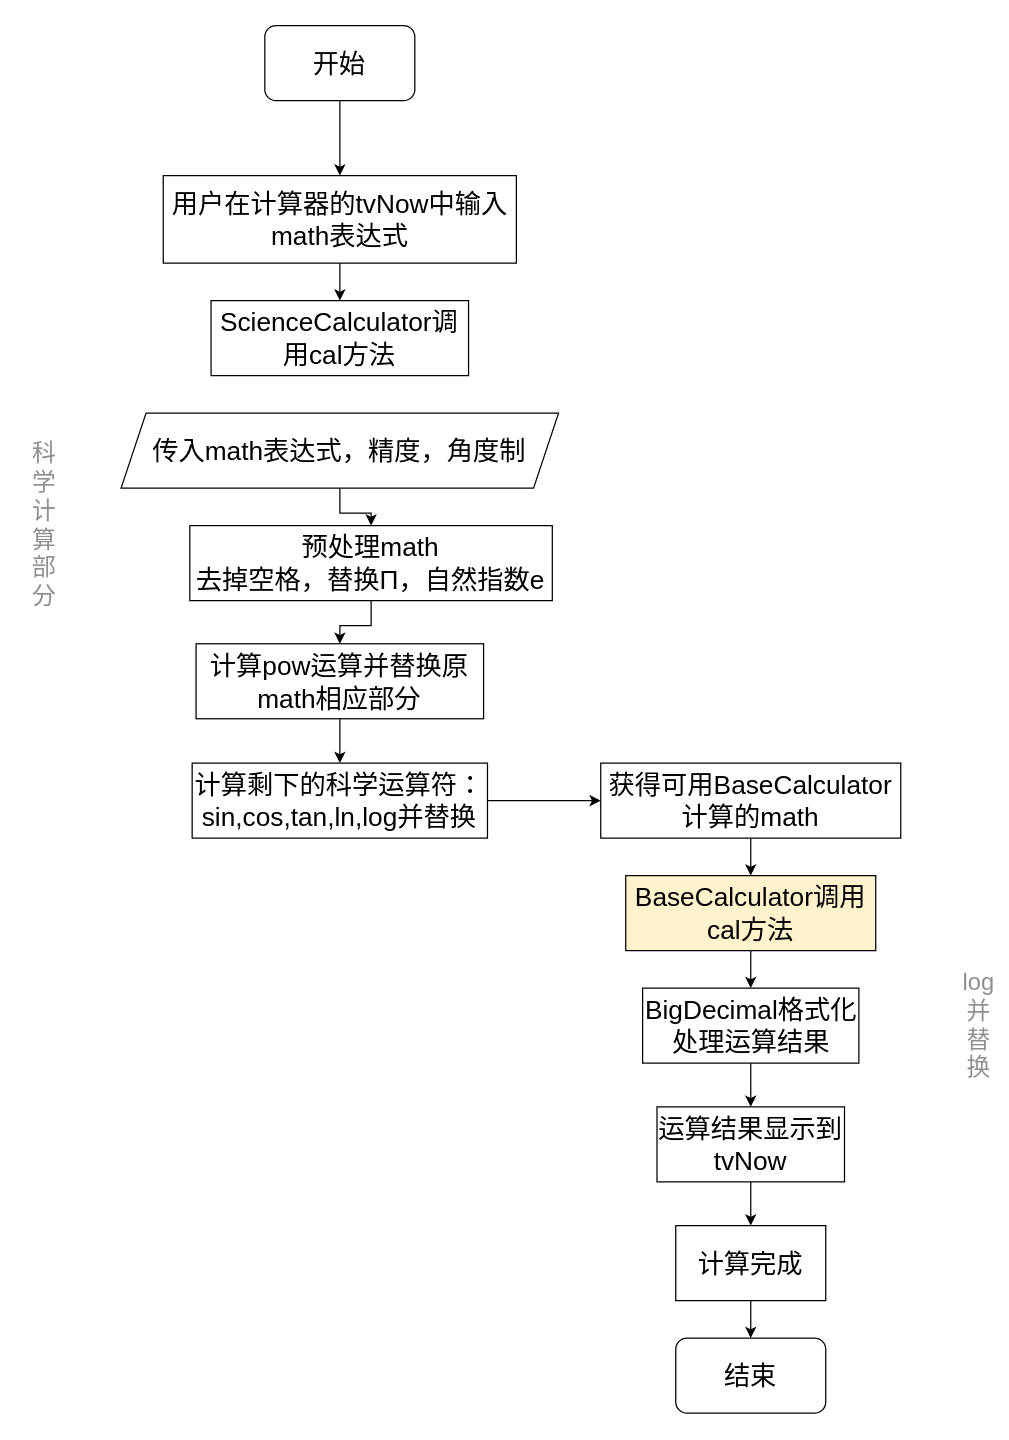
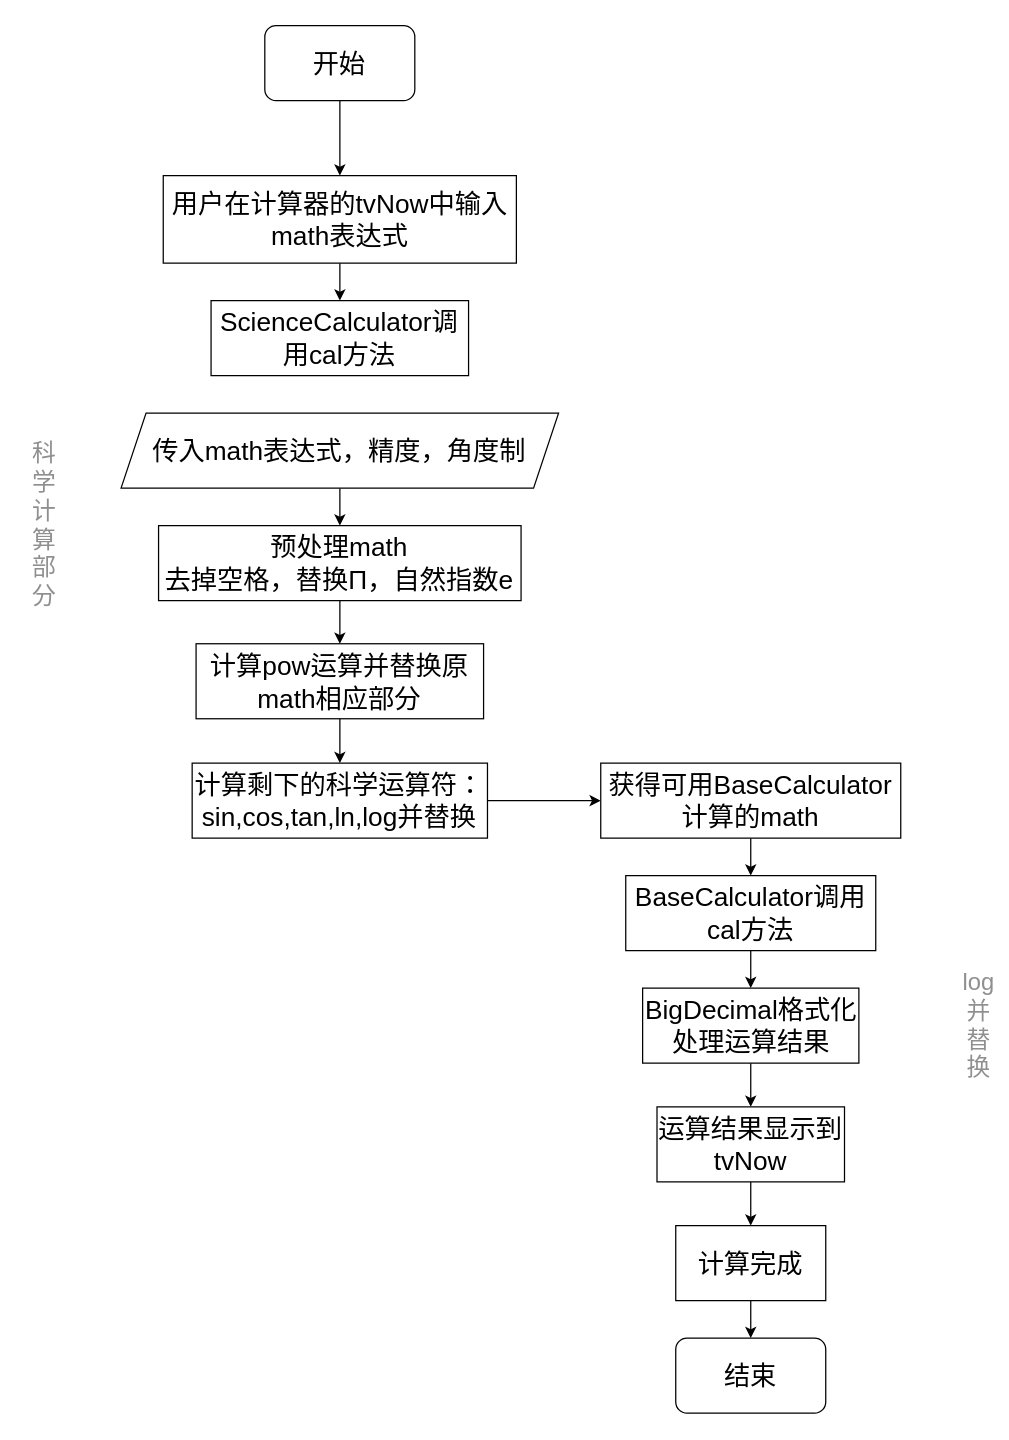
(371, 563) -> (340, 563)
(751, 913) -> (751, 913)
